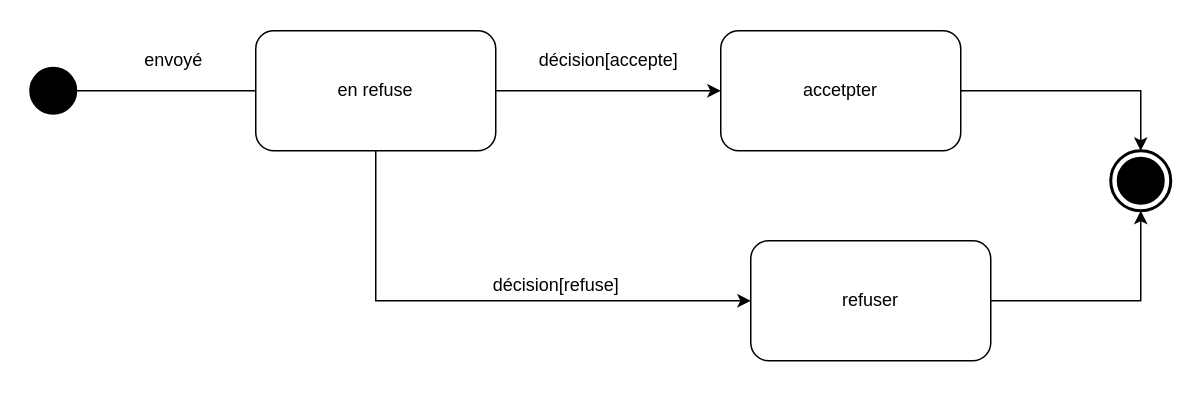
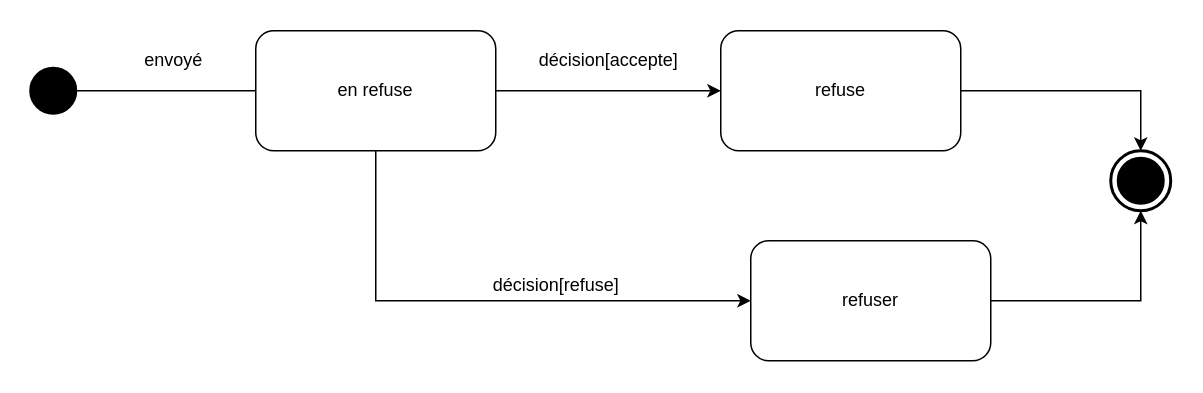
(841, 91) -> (841, 91)
